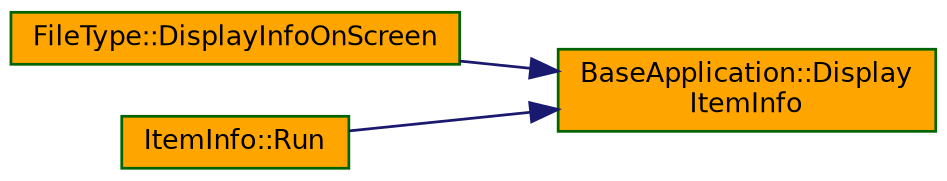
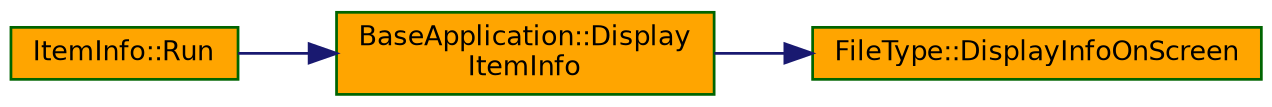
(495, 65) -> (749, 53)
